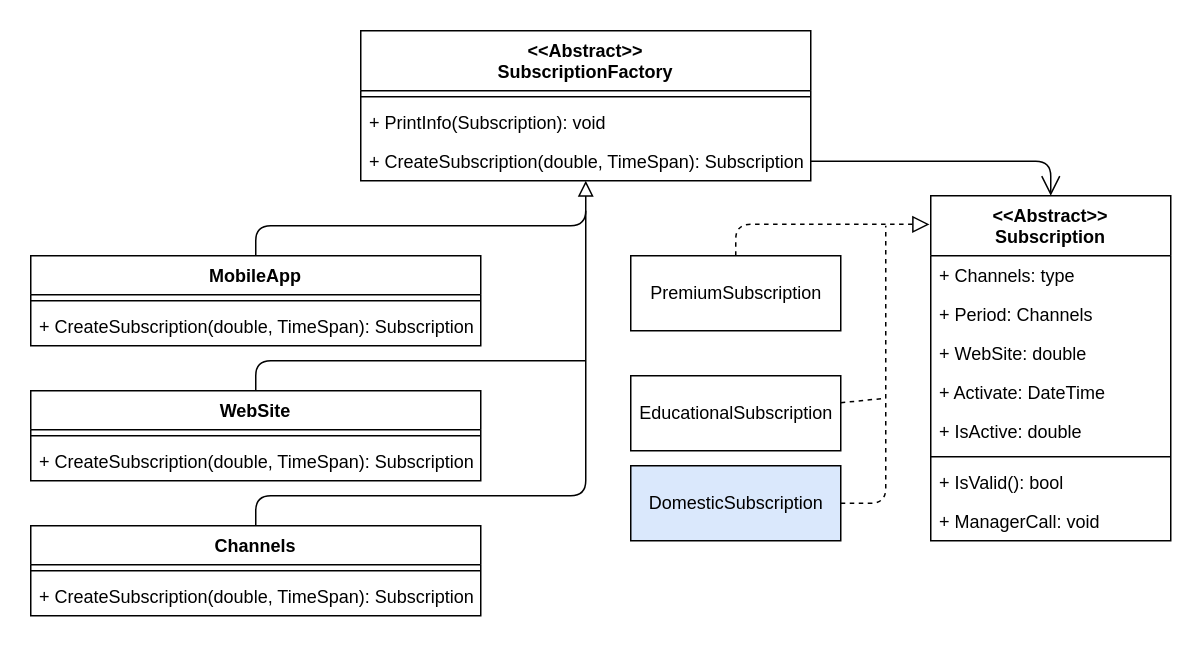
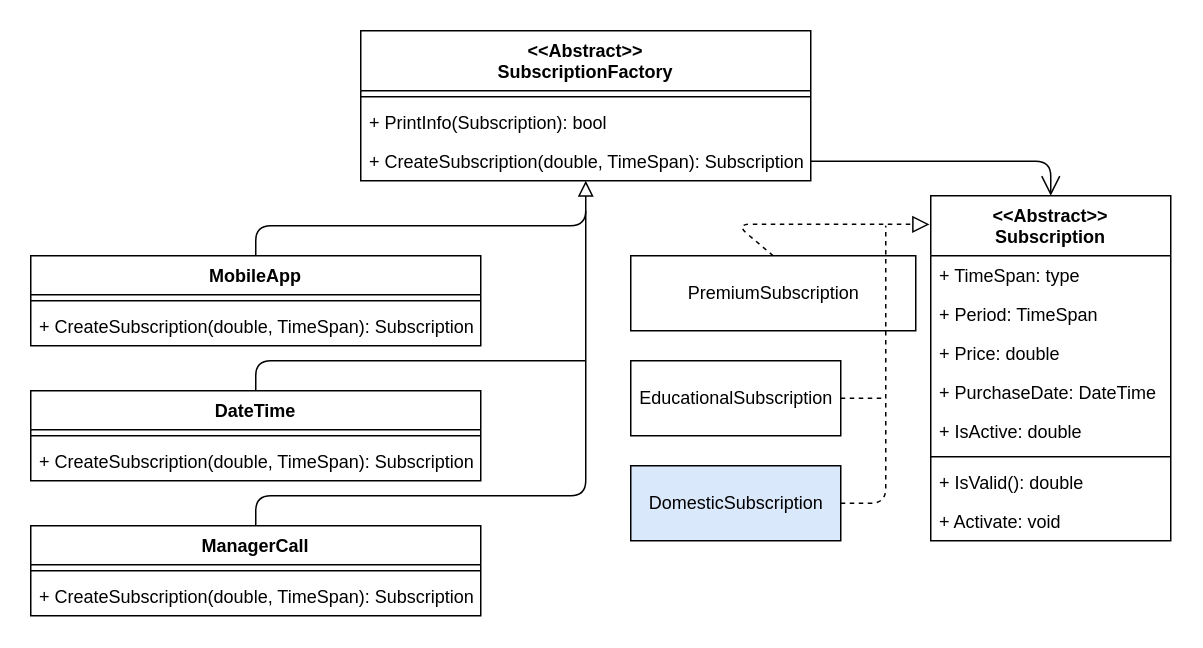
(509, 123) -> (509, 123)
(1010, 276) -> (1010, 276)
(736, 293) -> (773, 293)
(1018, 315) -> (1018, 315)
(1013, 354) -> (1003, 354)
(1028, 393) -> (1051, 393)
(255, 411) -> (255, 411)
(736, 413) -> (736, 398)
(1011, 483) -> (1021, 483)
(1021, 522) -> (1008, 522)
(255, 546) -> (255, 546)
